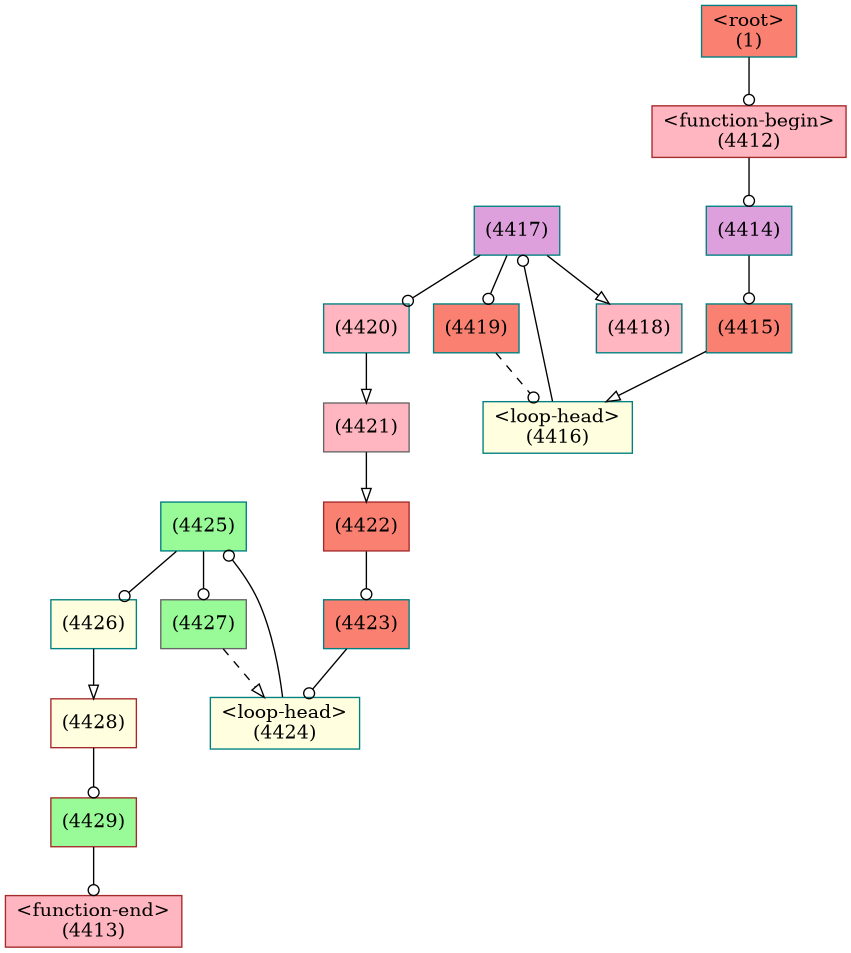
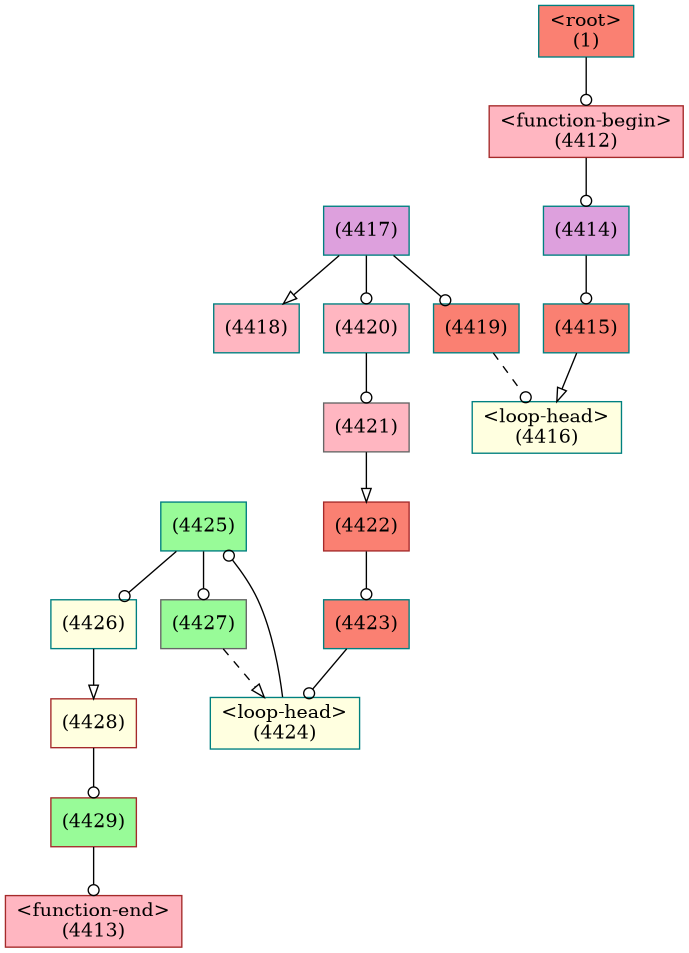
(538, 334) -> none
(366, 371) -> (366, 373)
